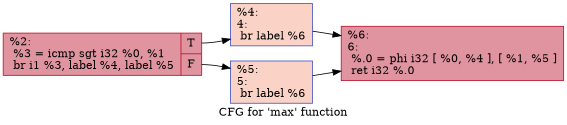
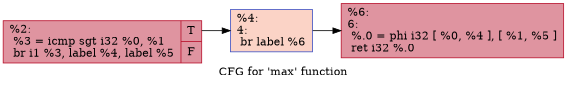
(271, 82) -> none
